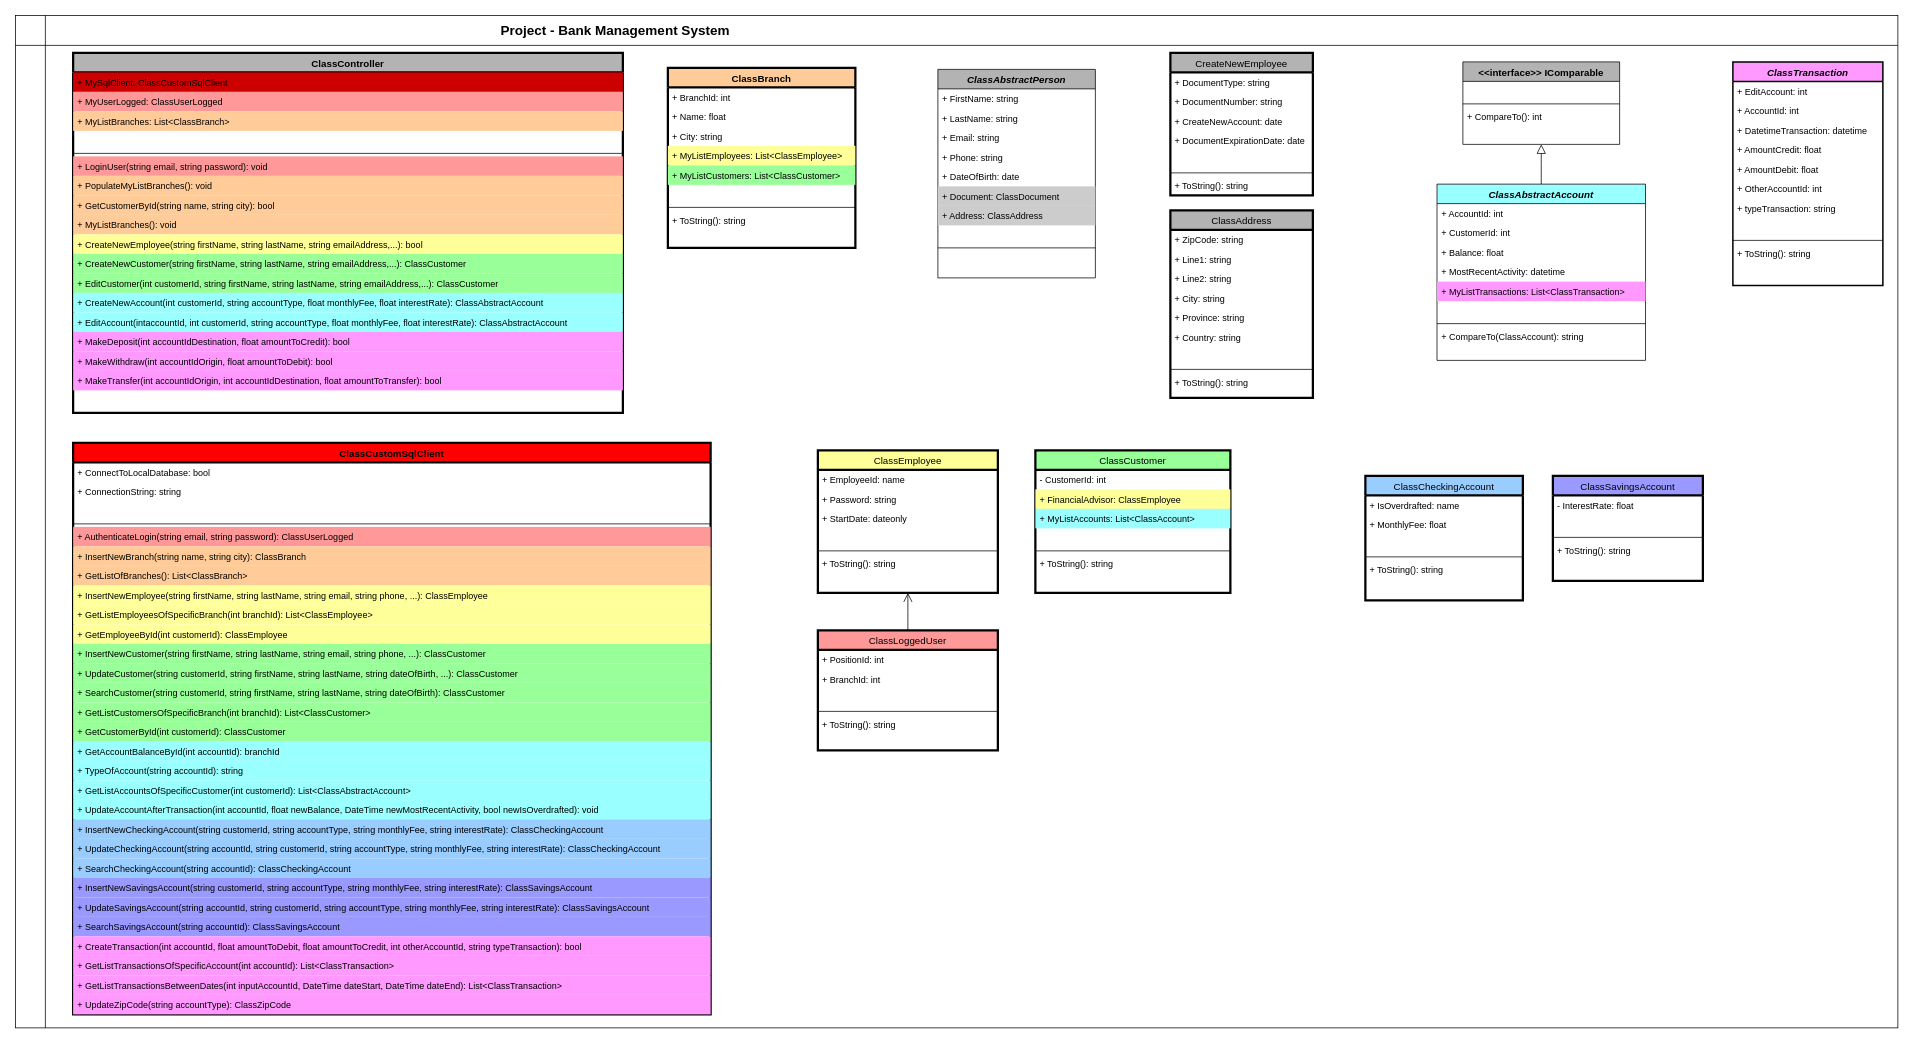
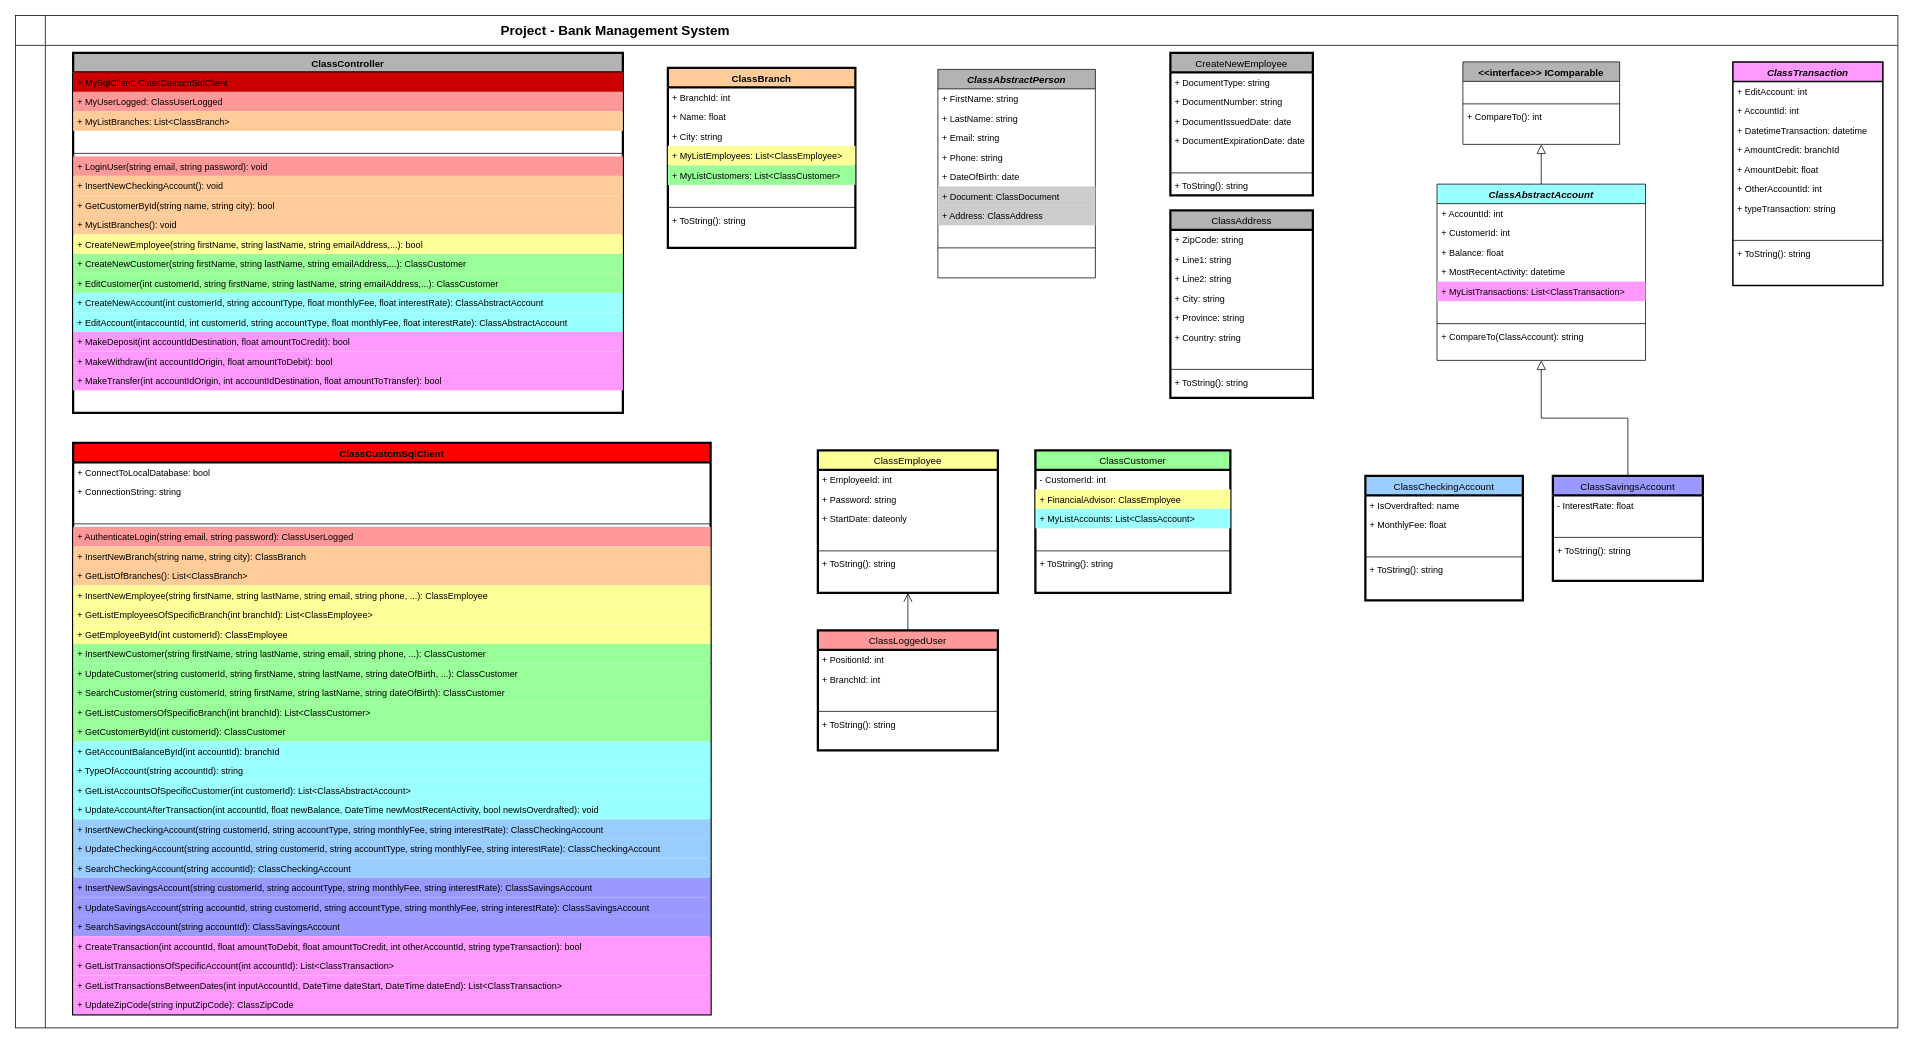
(1231, 122) -> (1237, 122)
(1784, 150) -> (1793, 150)
(151, 186) -> (157, 186)
none -> (1589, 418)
(863, 480) -> (859, 480)
(191, 1005) -> (192, 1005)
